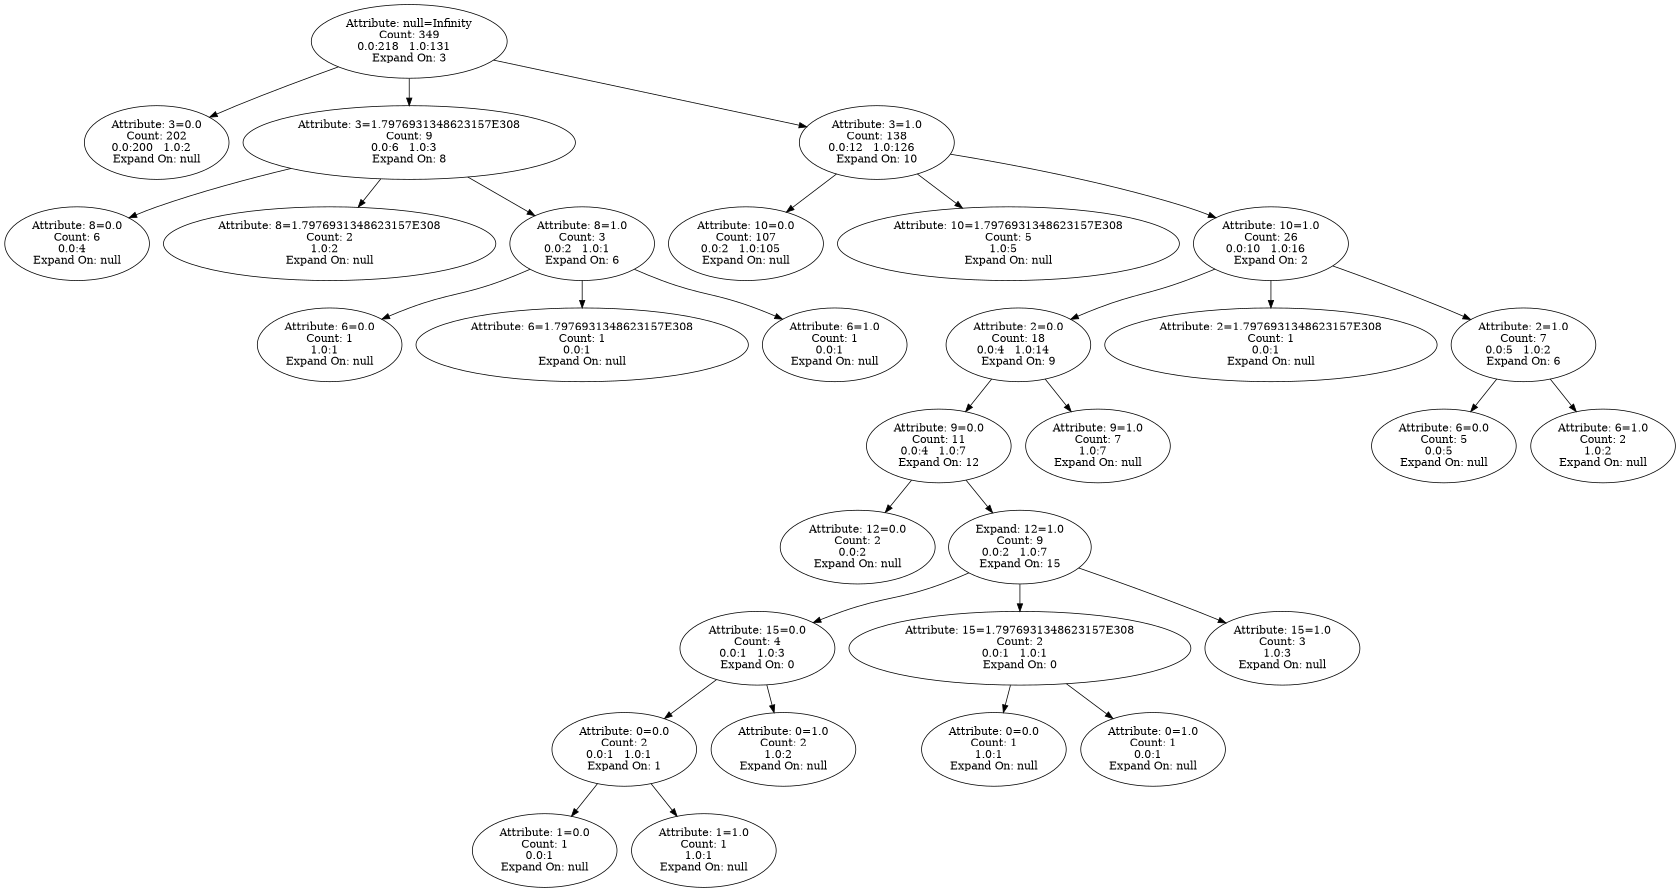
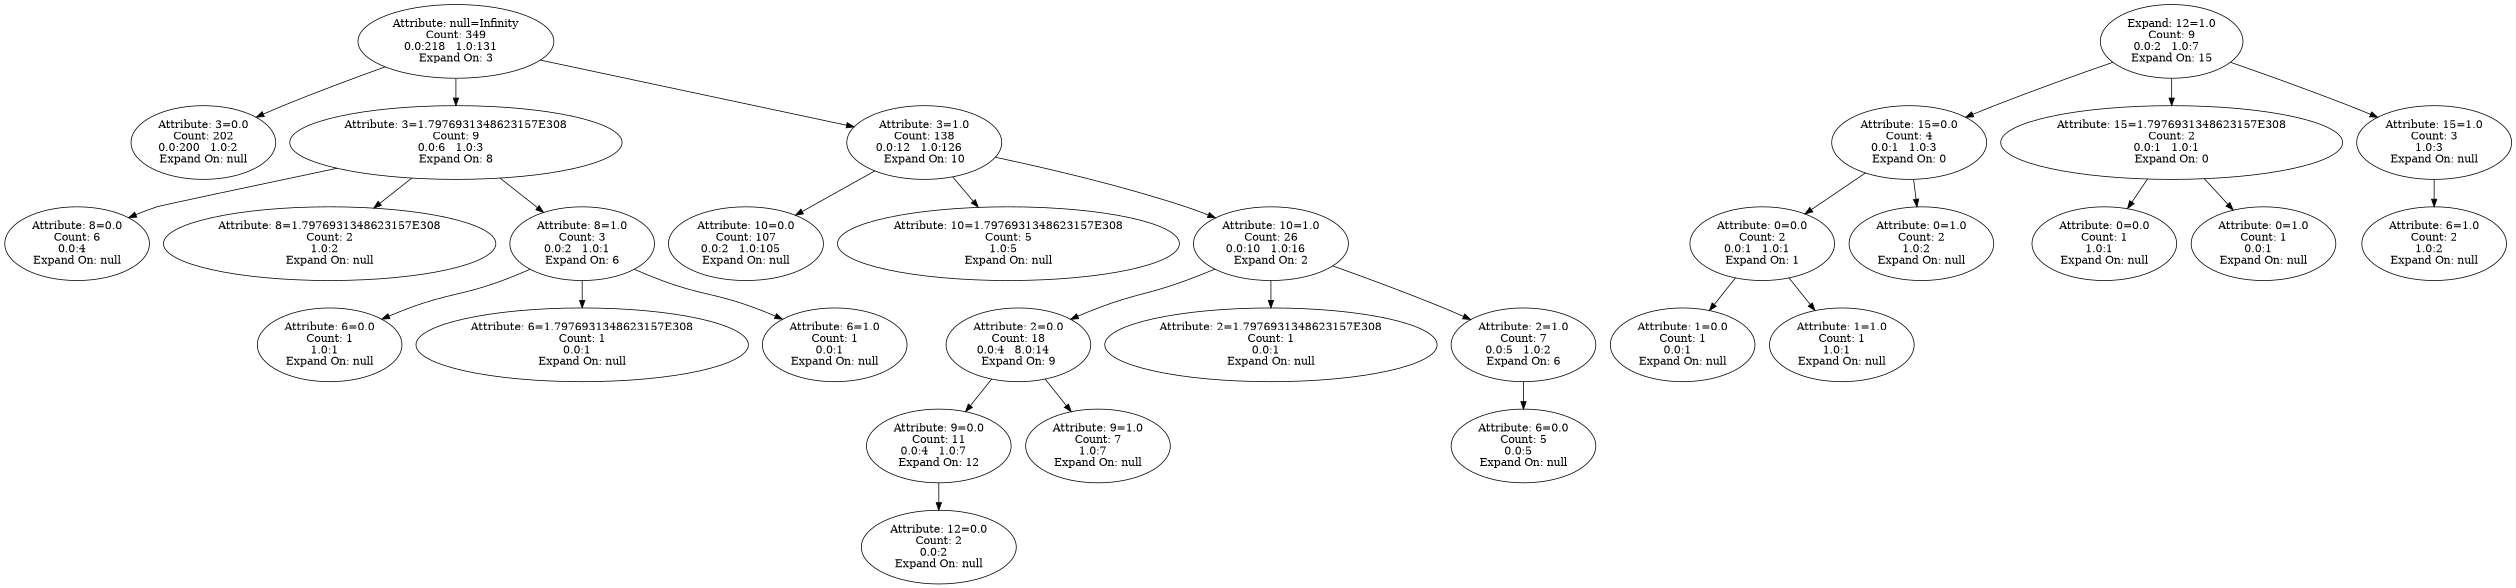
(1018, 345) -> (1018, 345)
(1561, 392) -> (2434, 189)
(977, 493) -> none
